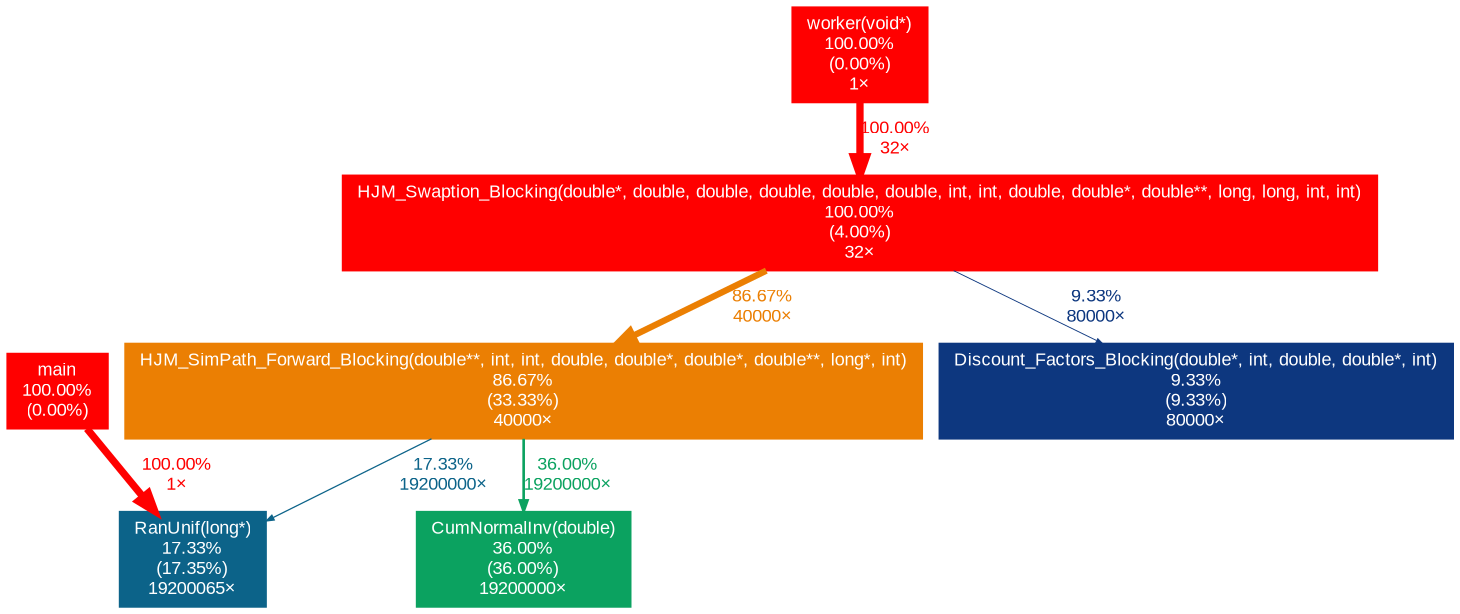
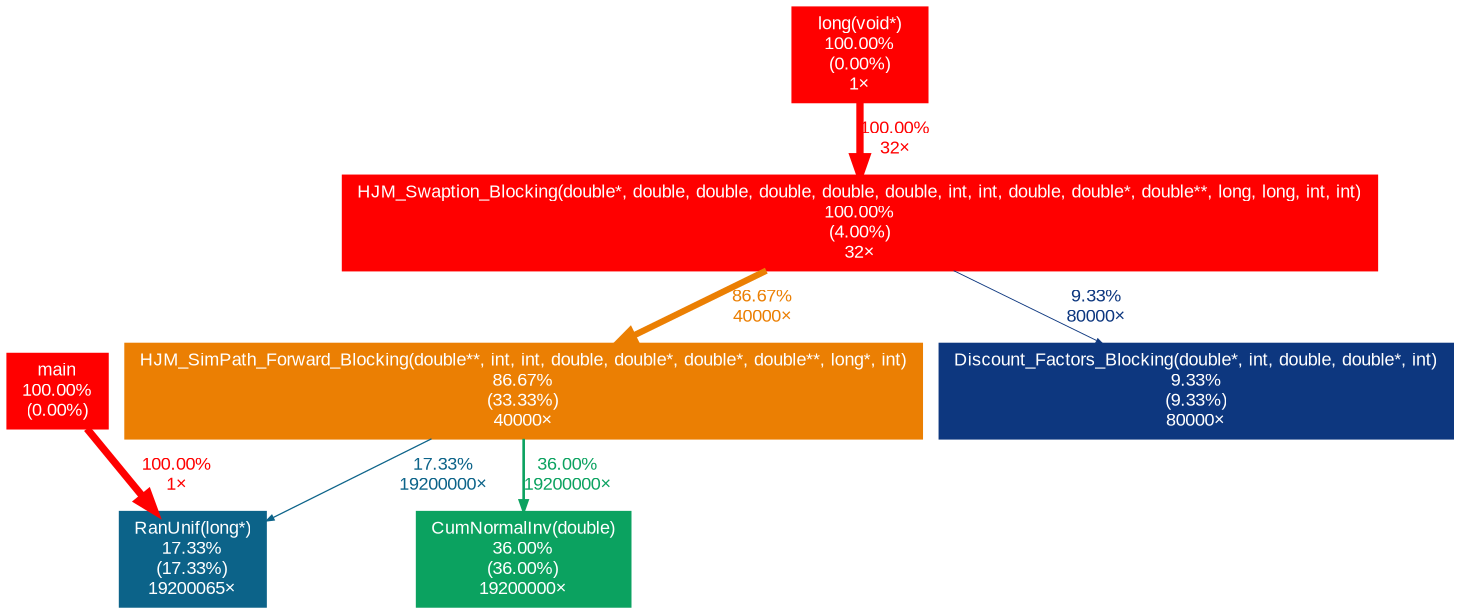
(860, 55) -> (860, 55)
(193, 559) -> (193, 559)
